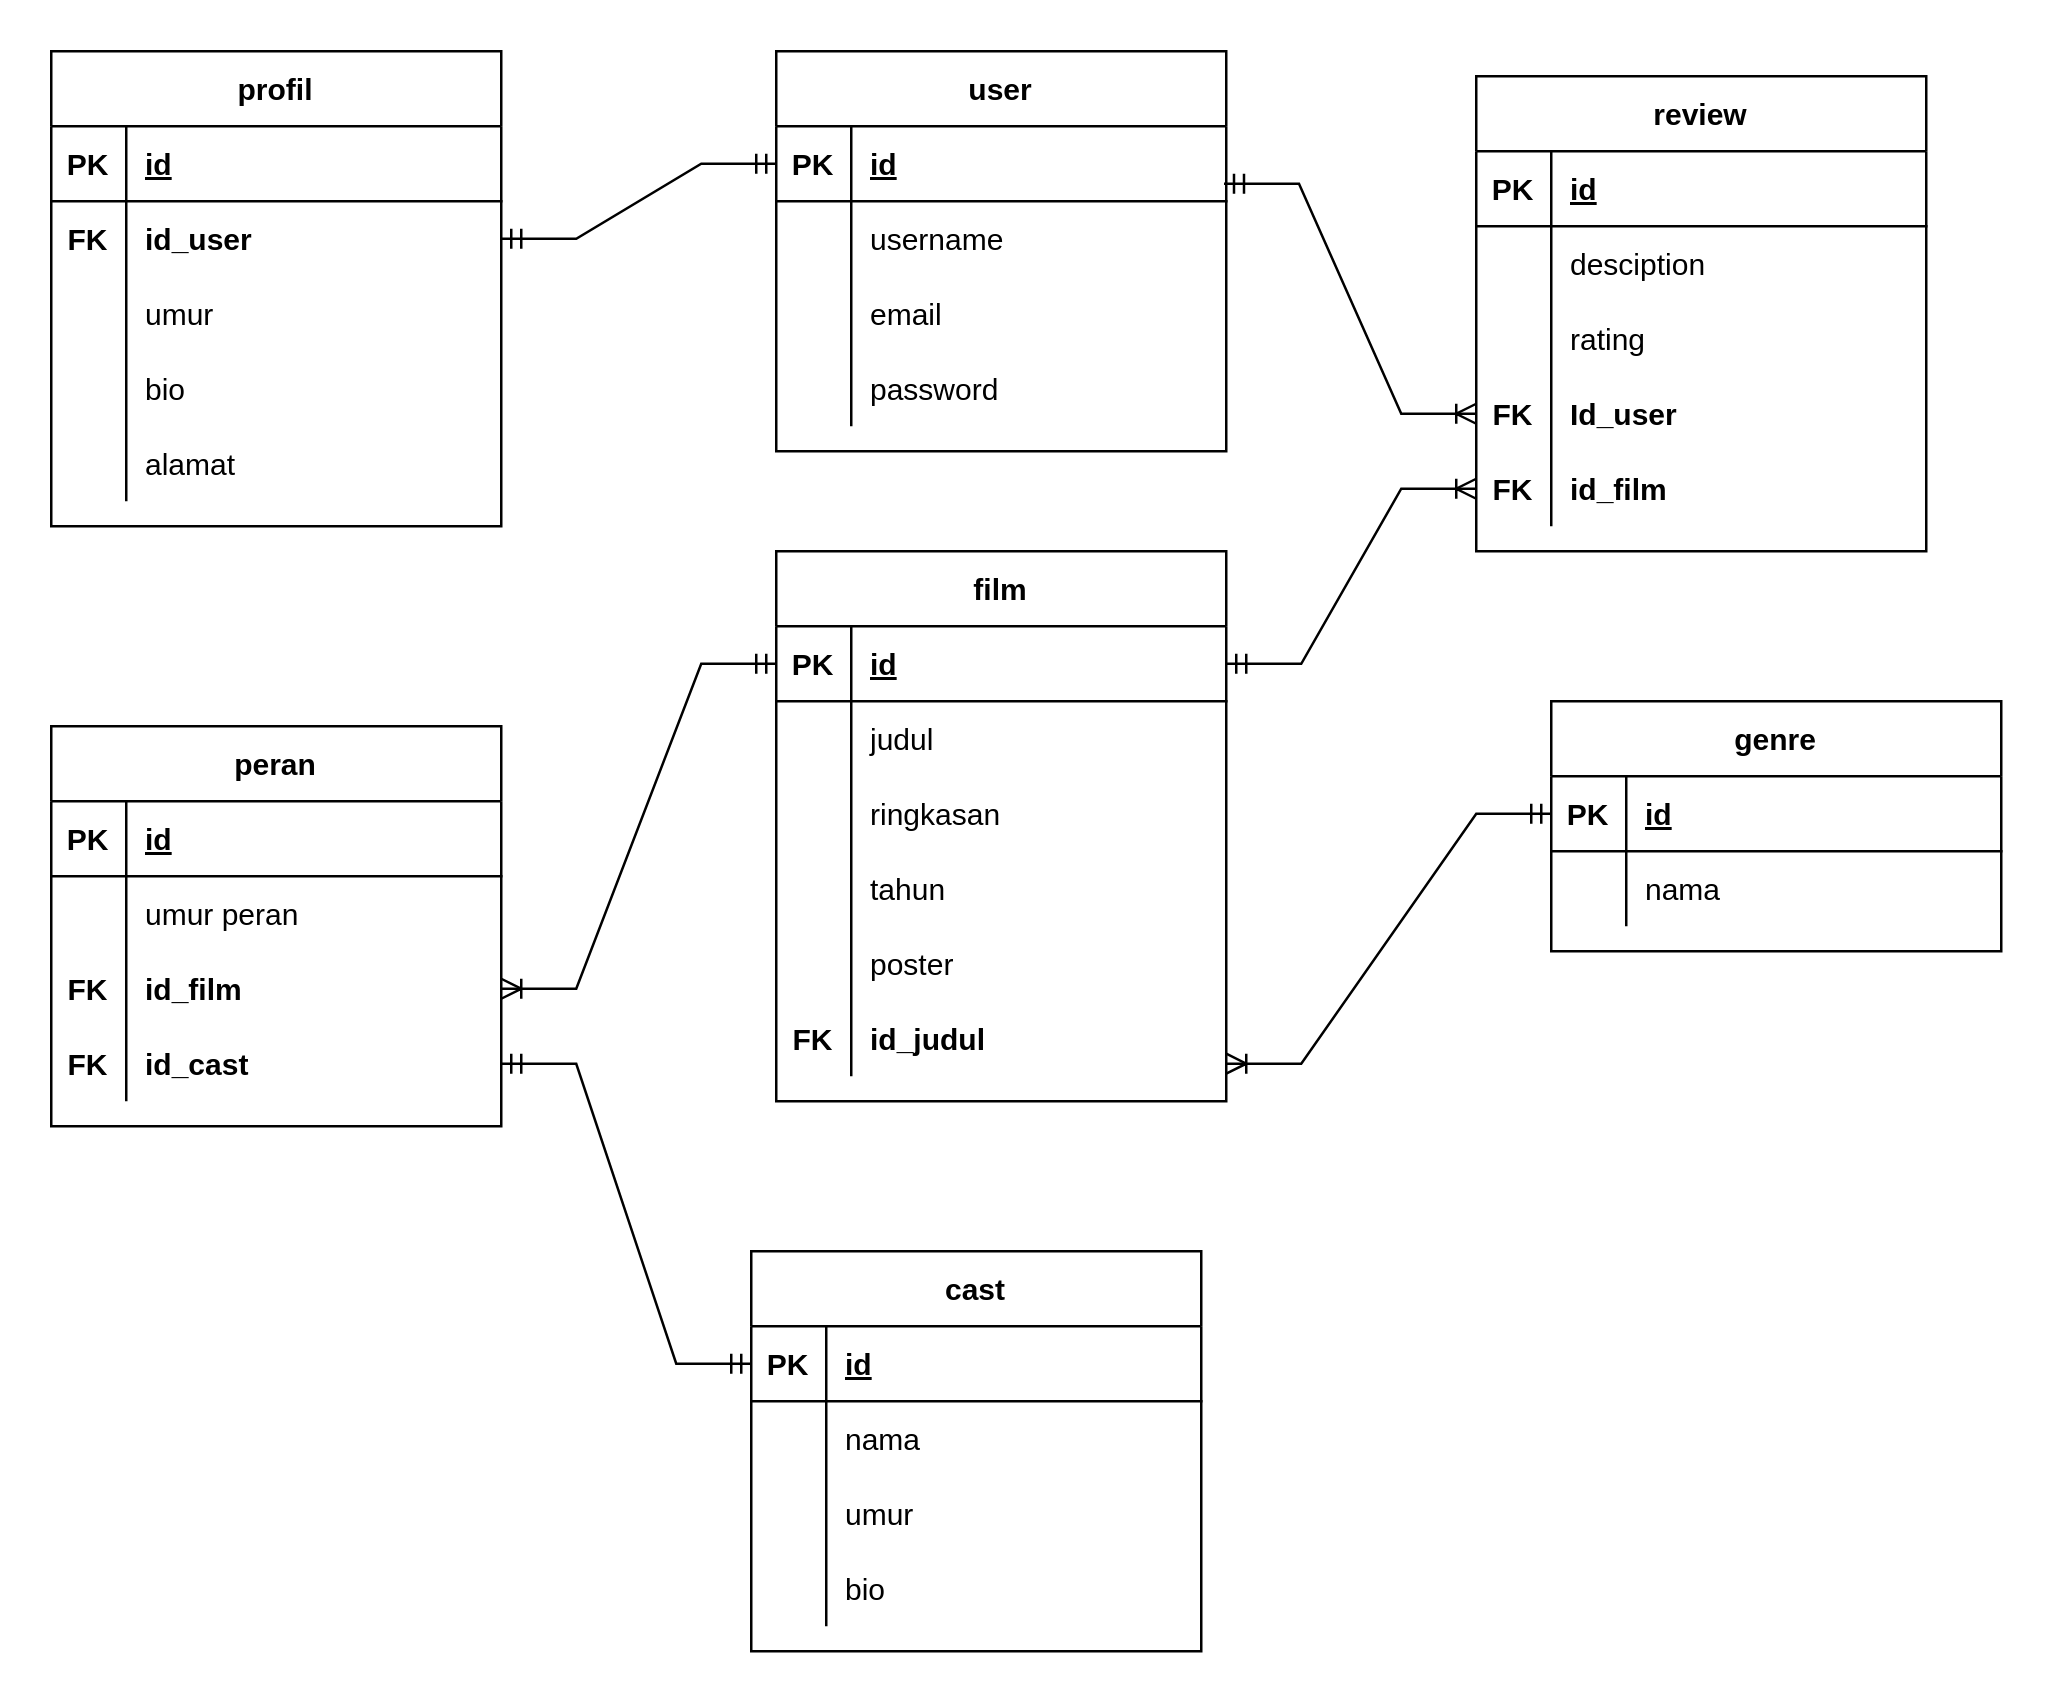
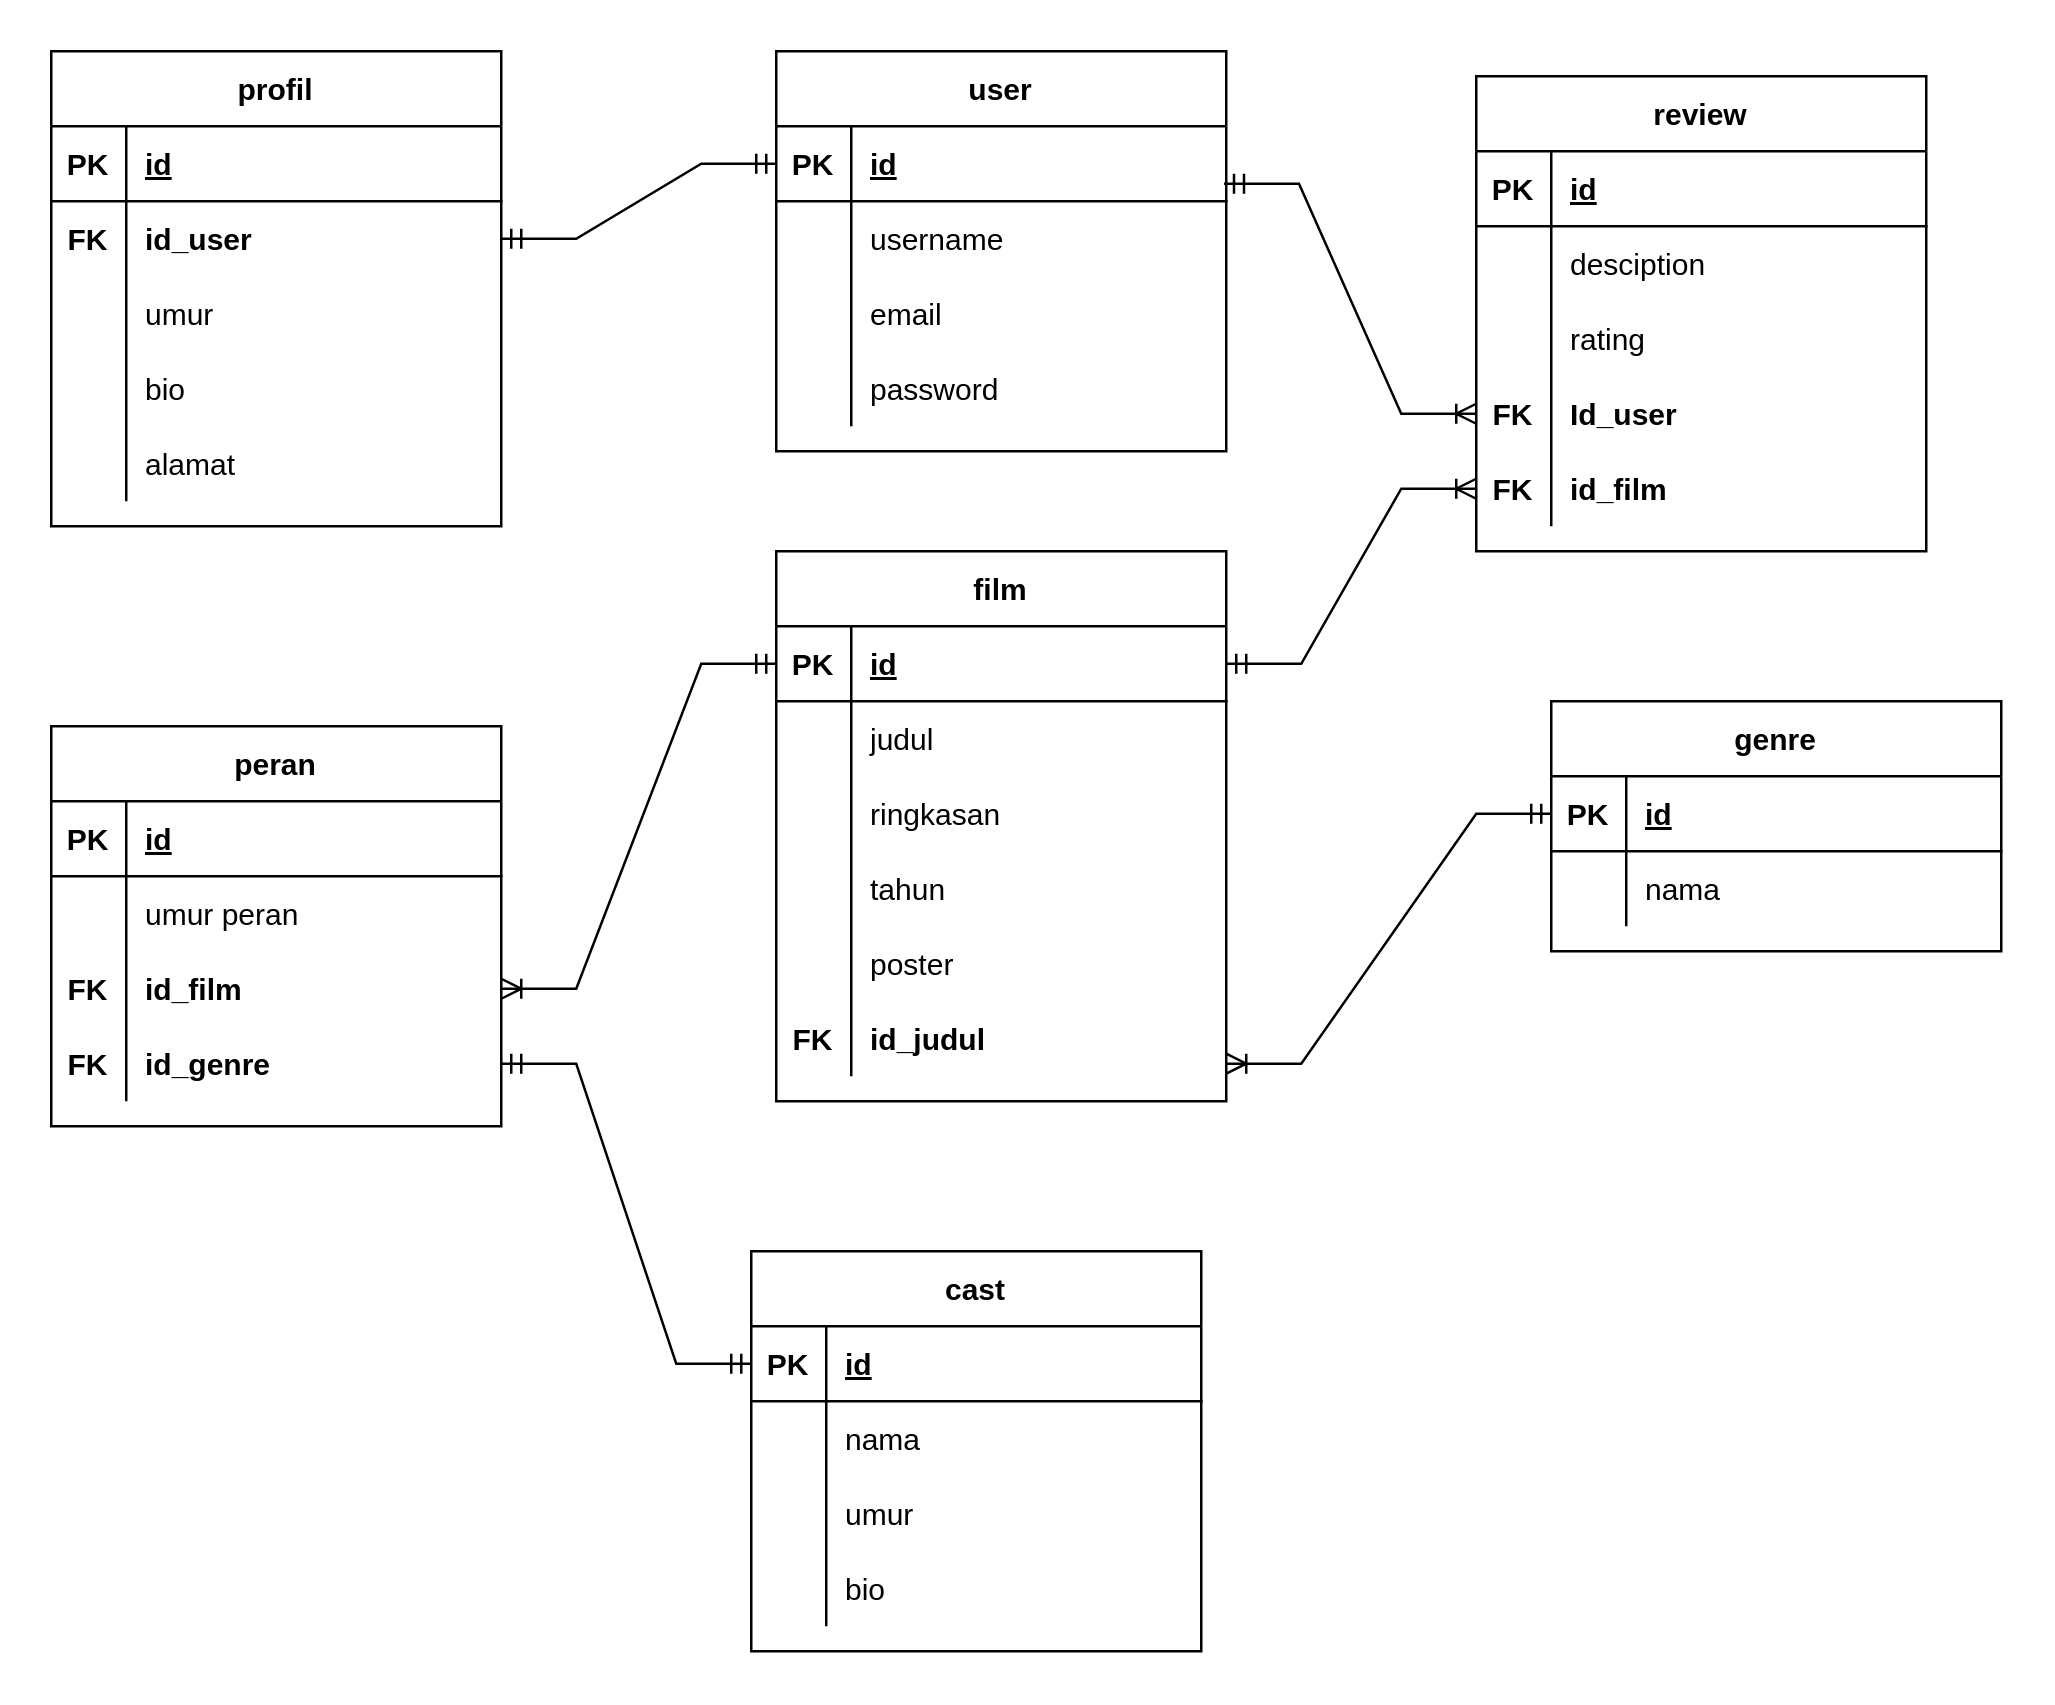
(200, 1065) -> (208, 1065)
